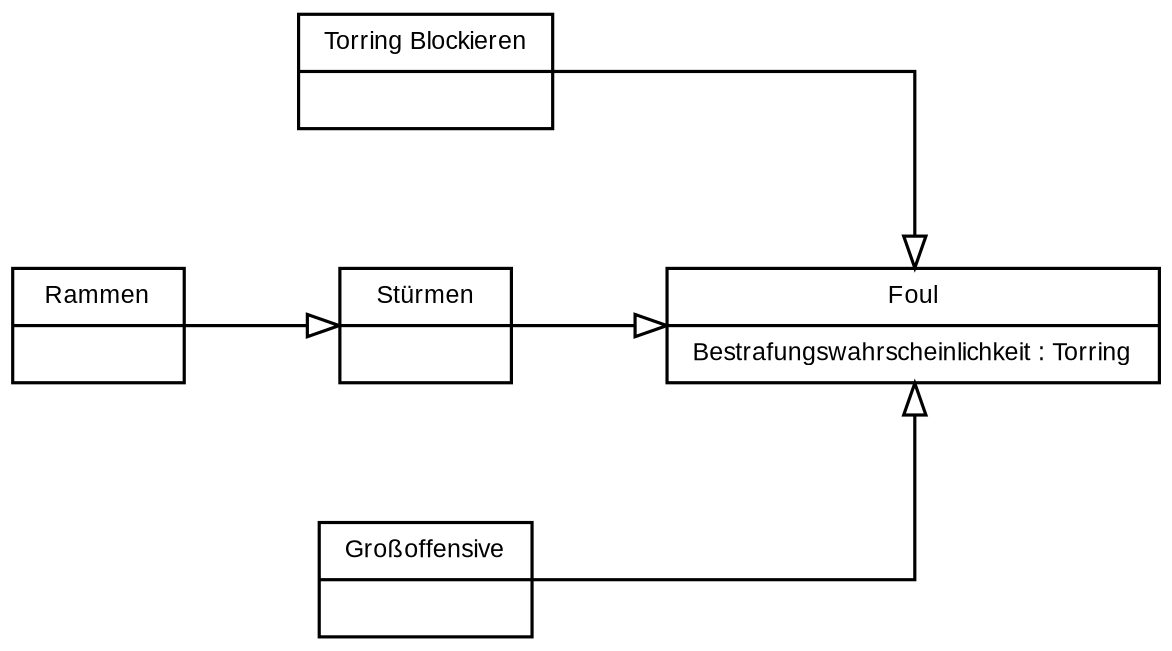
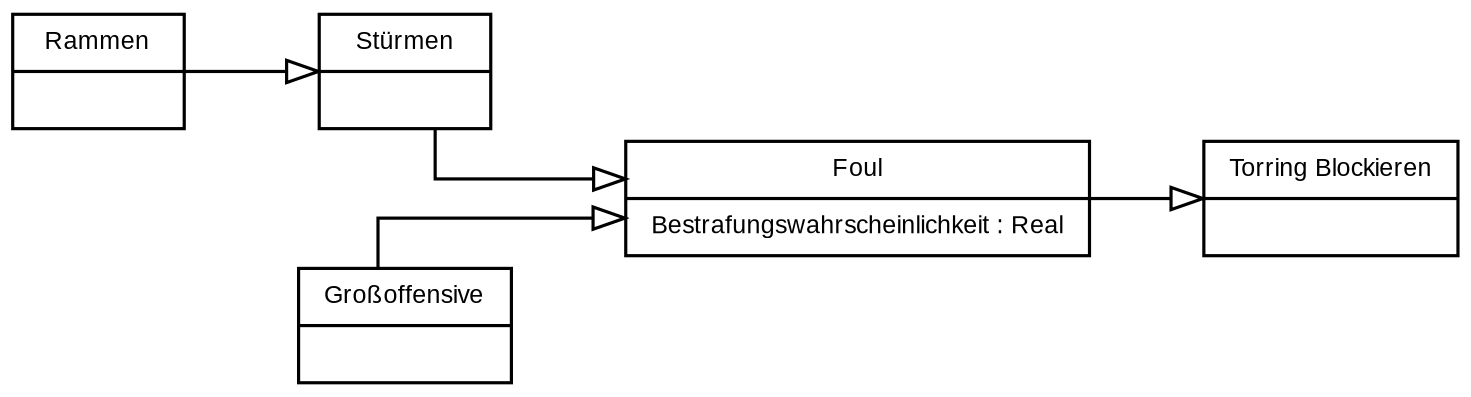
(816, 71) -> (1131, 199)
(913, 353) -> (858, 226)
